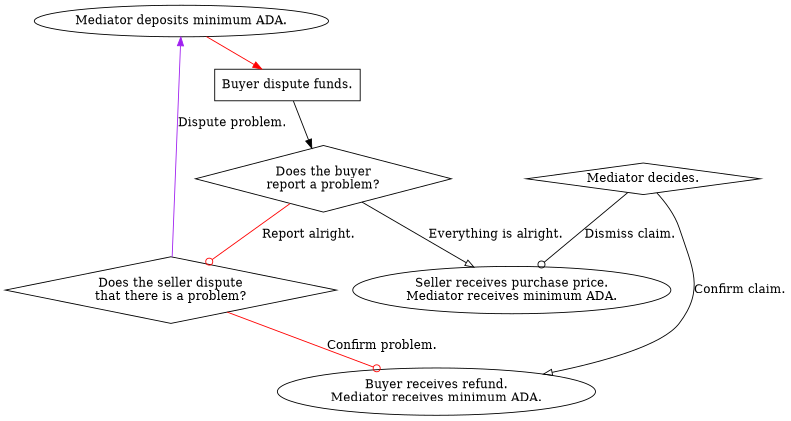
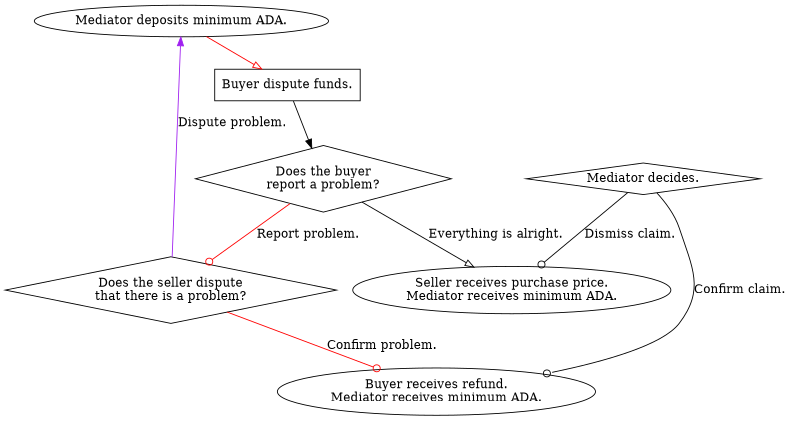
(230, 51) -> (230, 51)
(308, 234) -> (308, 234)
(681, 321) -> (681, 321)
